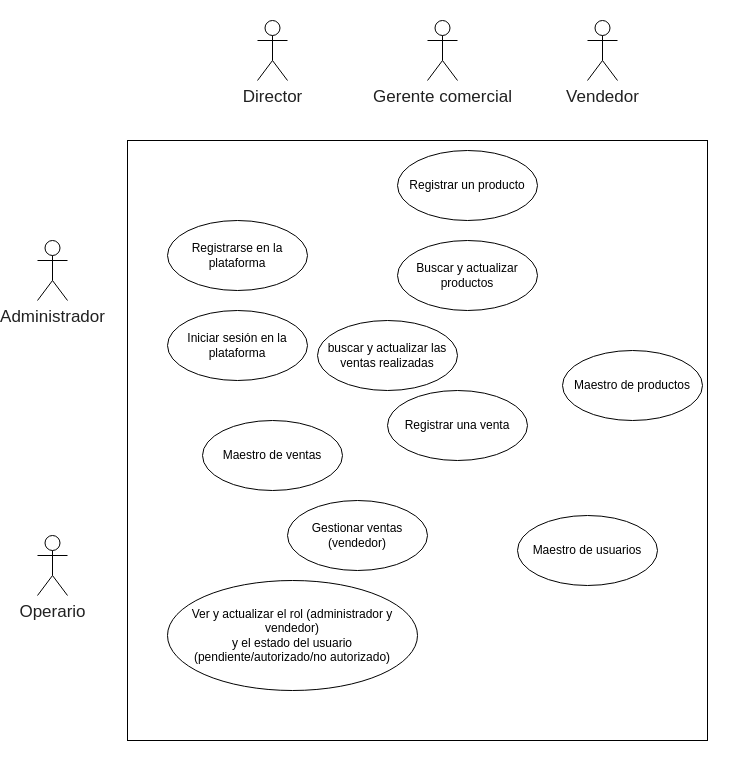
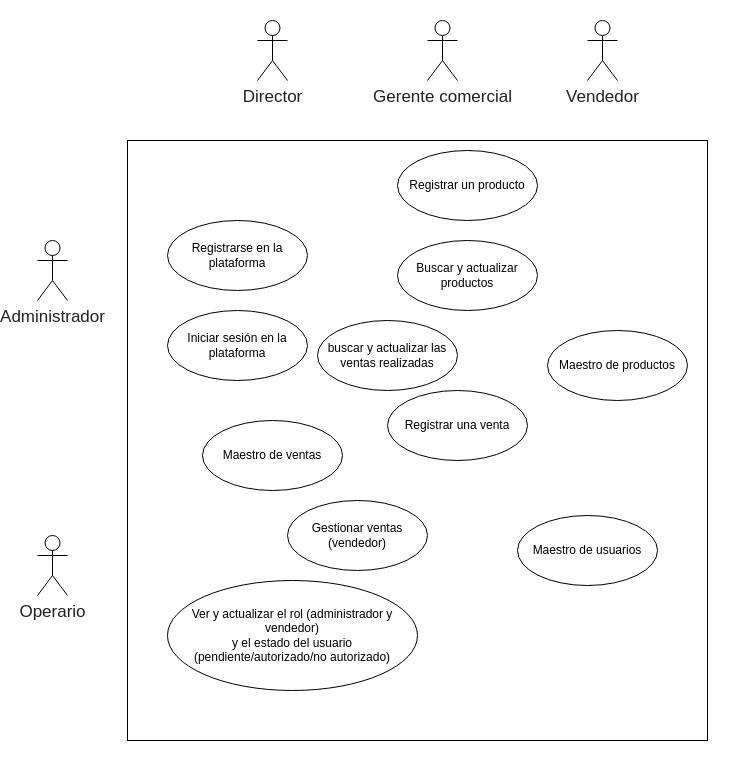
(633, 386) -> (618, 366)
